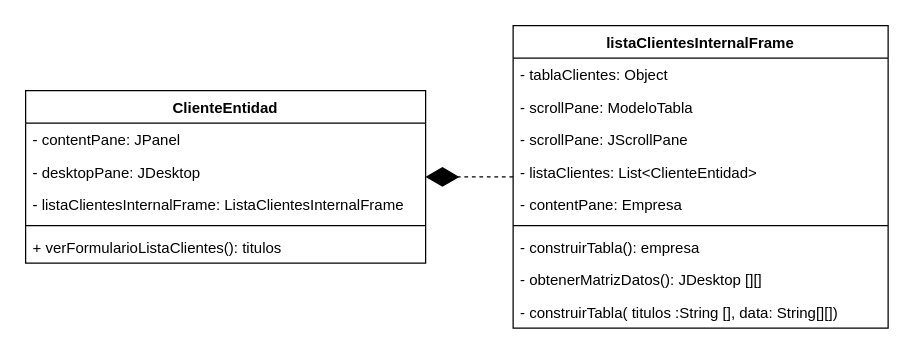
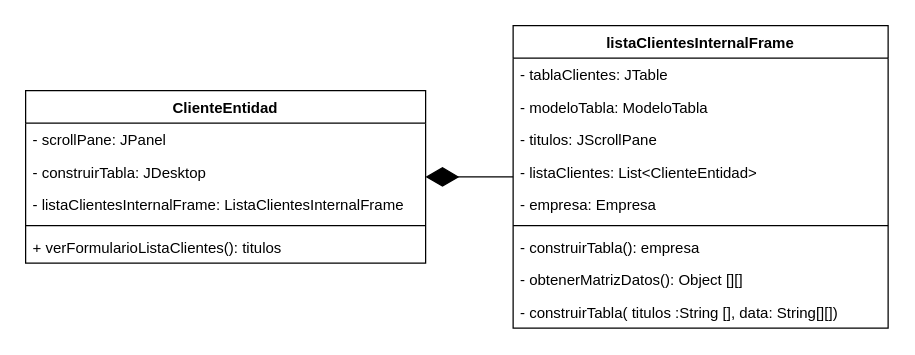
(605, 75) -> (603, 75)
(611, 108) -> (616, 108)
(113, 140) -> (105, 140)
(611, 140) -> (599, 140)
(123, 173) -> (132, 173)
(485, 177) -> (485, 177)
(607, 205) -> (590, 205)
(666, 280) -> (657, 280)
